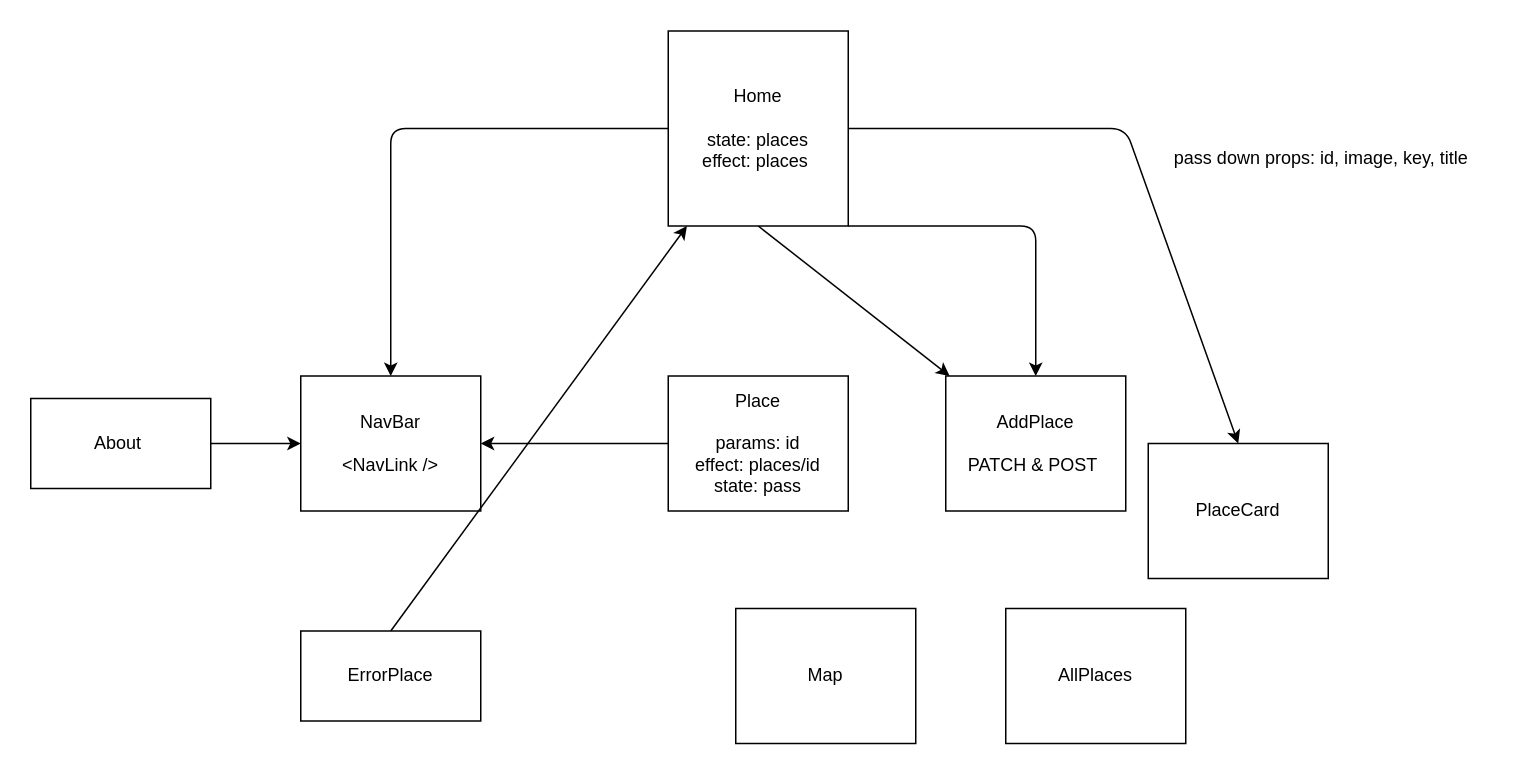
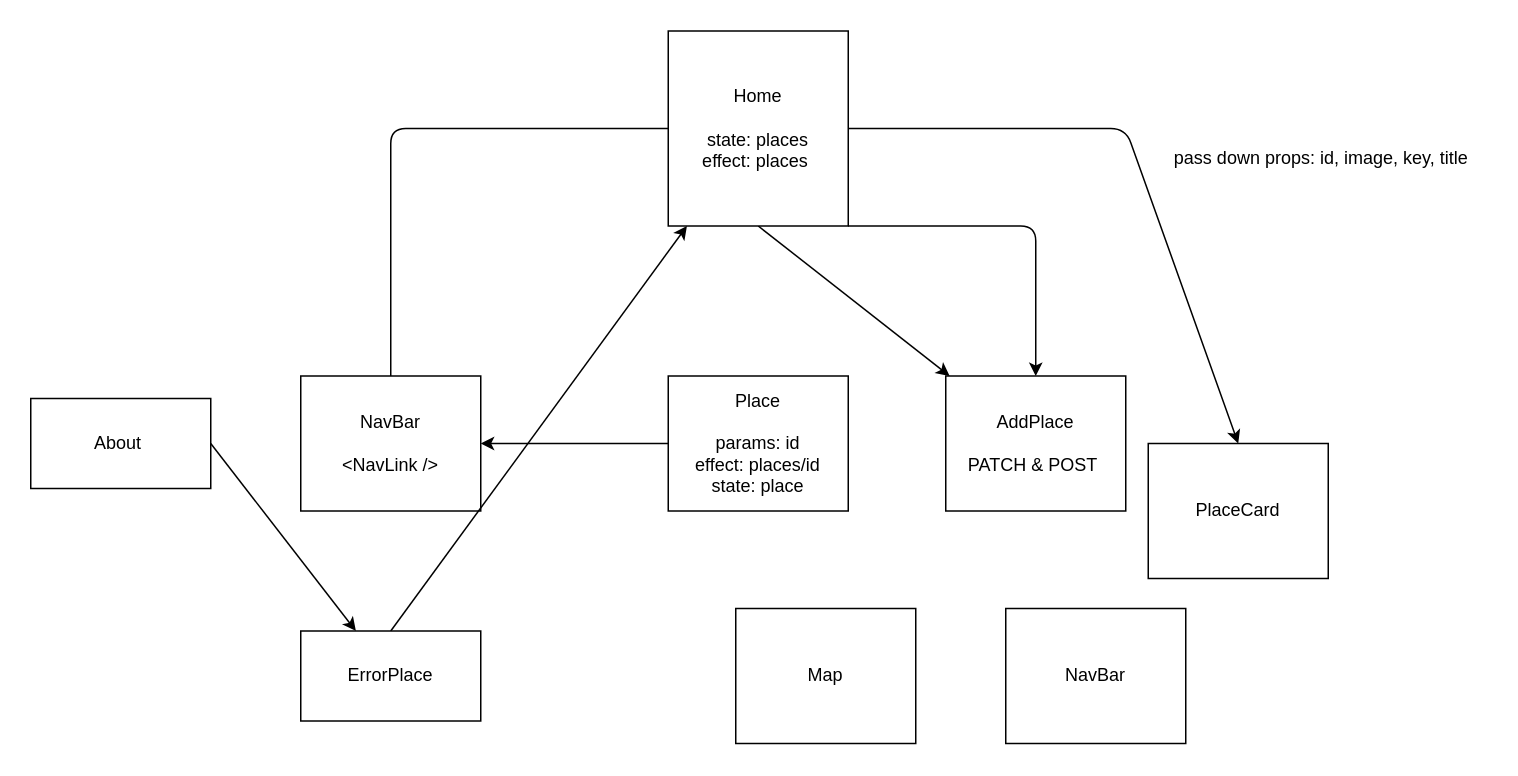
(391, 364) -> (391, 368)
(251, 443) -> (280, 533)
(758, 443) -> (758, 443)
(1096, 676) -> (1096, 676)
